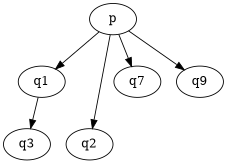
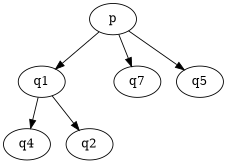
(102, 77) -> (63, 110)
(200, 82) -> (200, 82)
(27, 144) -> (27, 144)
